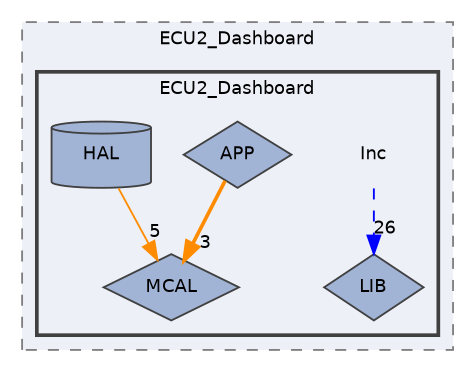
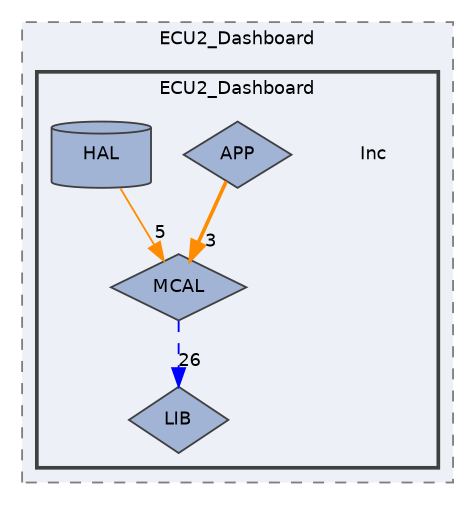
(374, 212) -> (179, 345)
